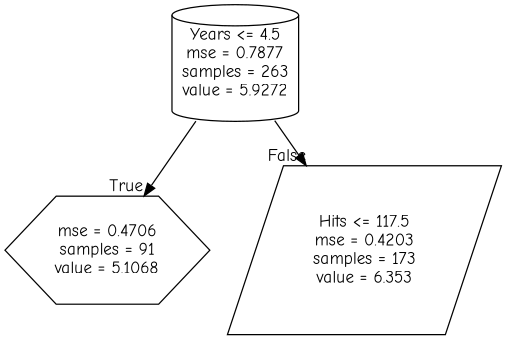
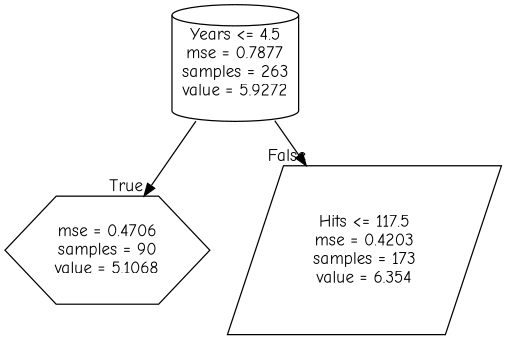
(107, 250) -> (107, 250)
(364, 250) -> (364, 250)
